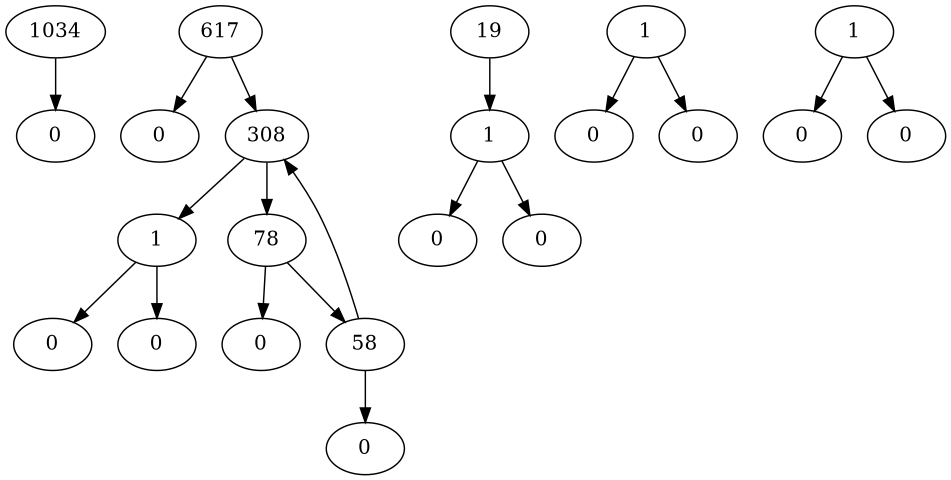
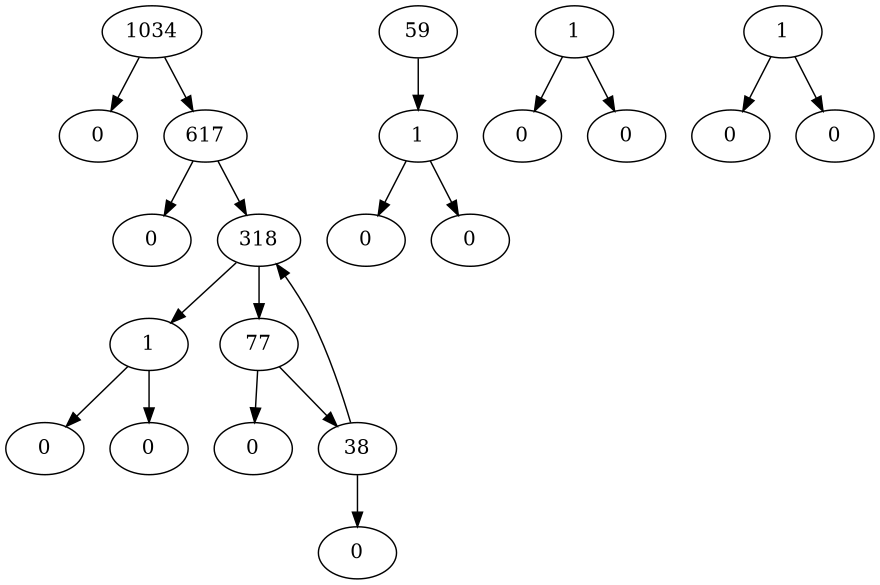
(490, 32) -> (418, 32)
none -> (175, 78)
(267, 136) -> (259, 240)
(267, 240) -> (259, 344)
(365, 344) -> (357, 449)
